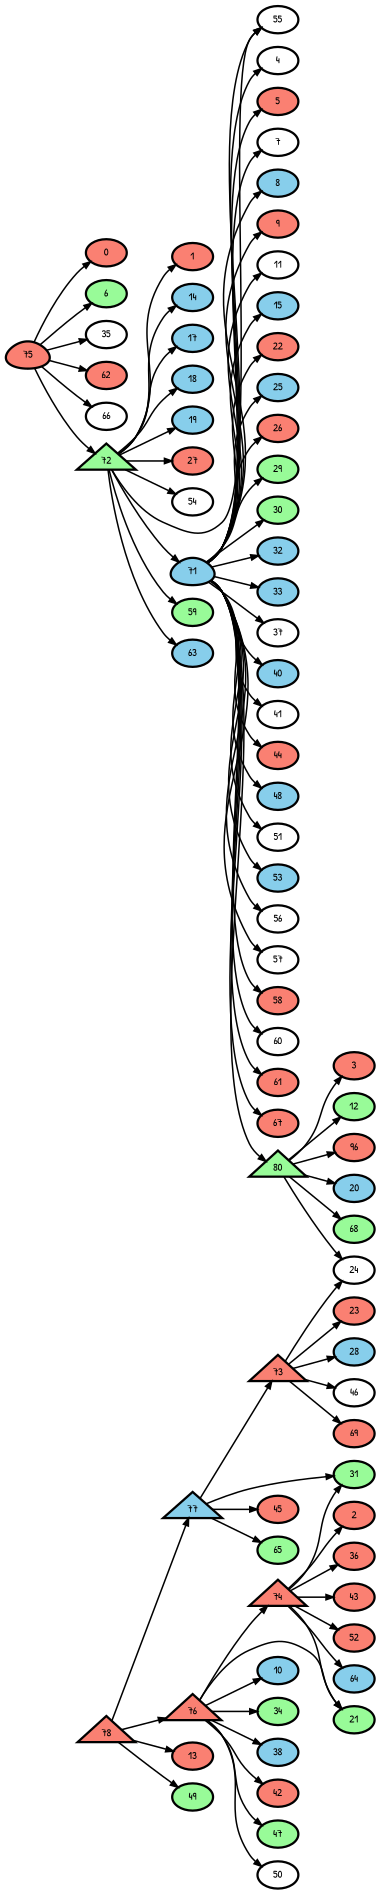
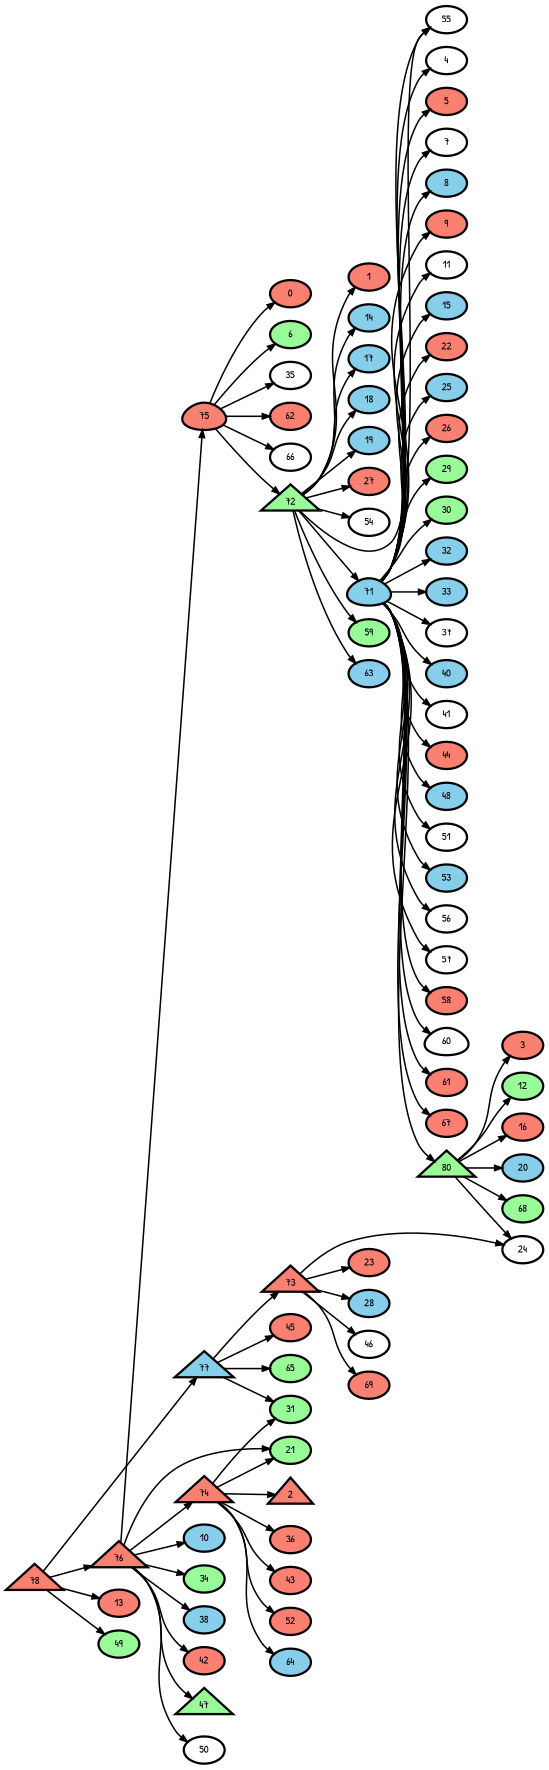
none -> (161, 990)
(278, 1042) -> (447, 1042)
(354, 1148) -> (523, 1127)
(354, 1515) -> (291, 1495)
(278, 1834) -> (204, 1705)
